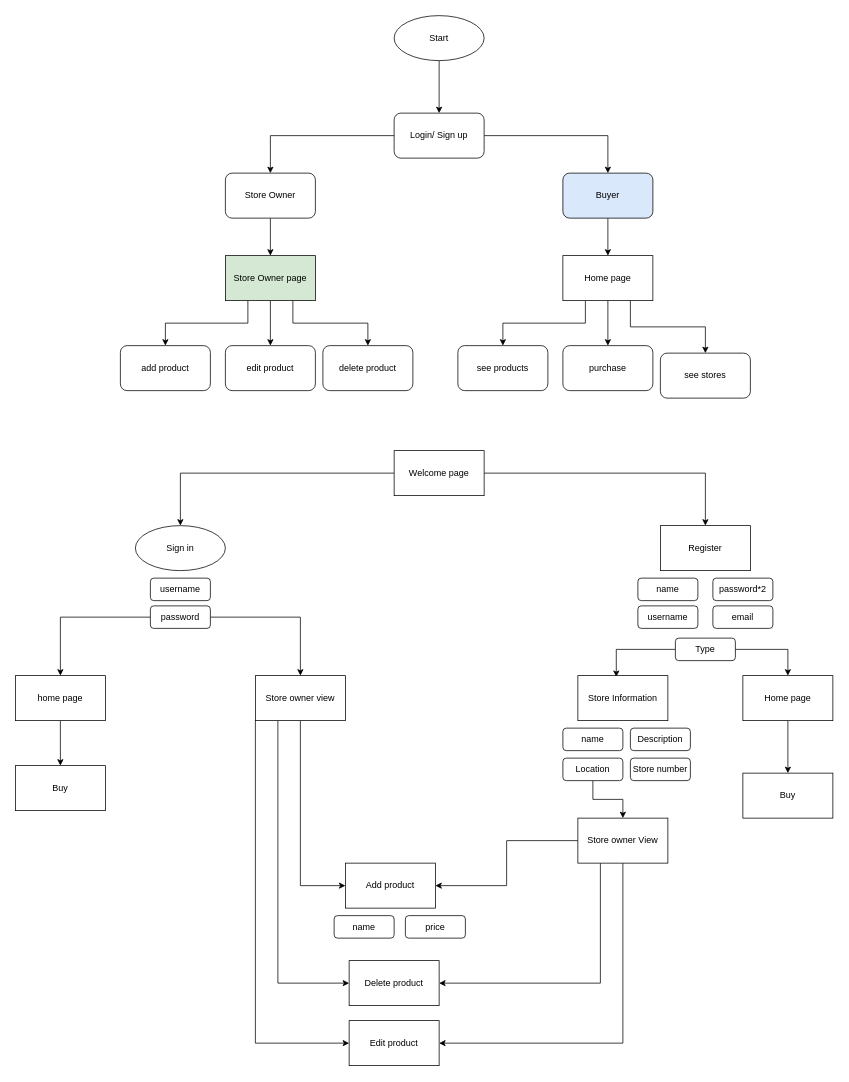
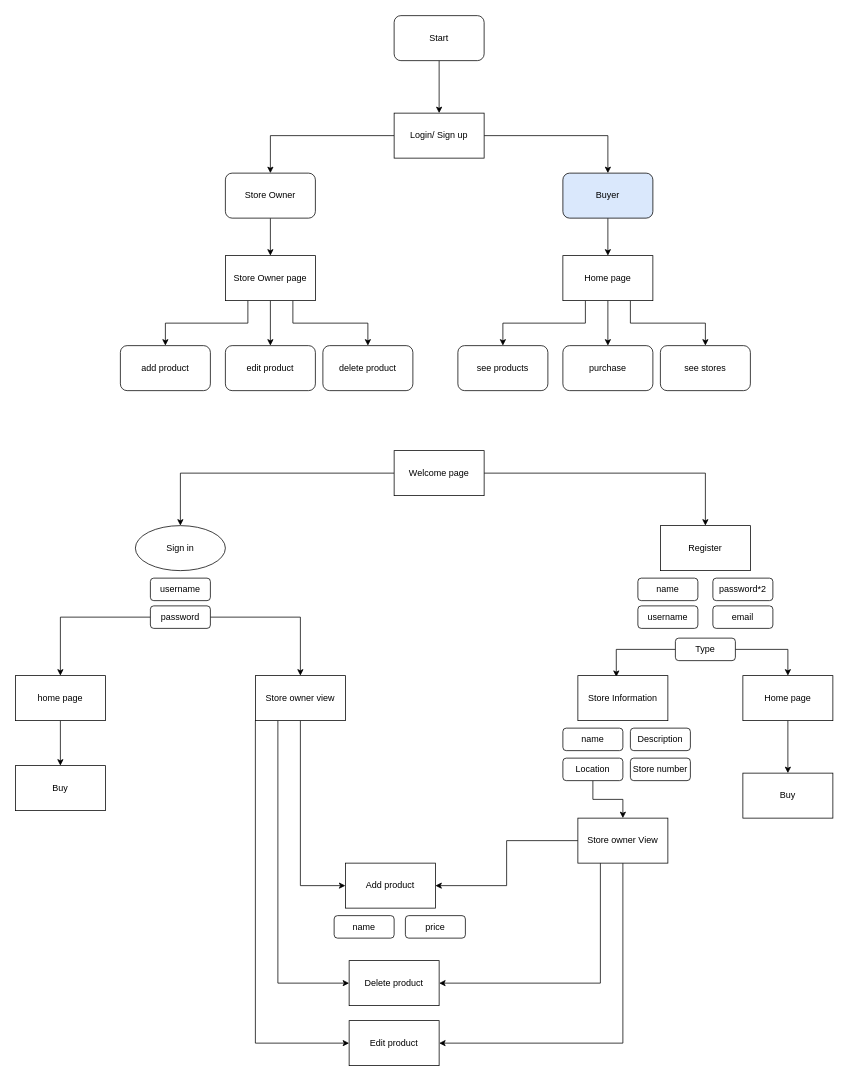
(439, 38) -> (439, 38)
(439, 135) -> (439, 135)
(270, 278) -> (270, 278)
(705, 375) -> (705, 368)
